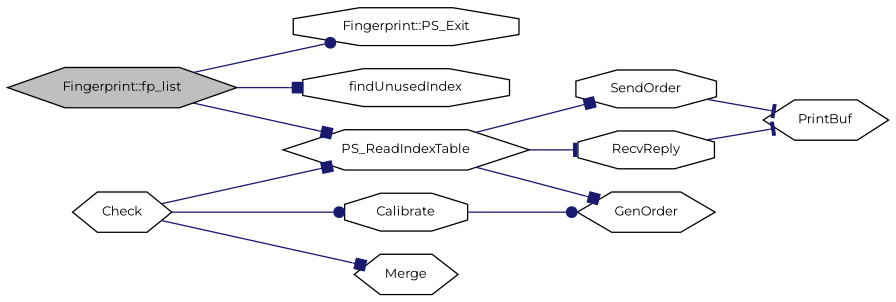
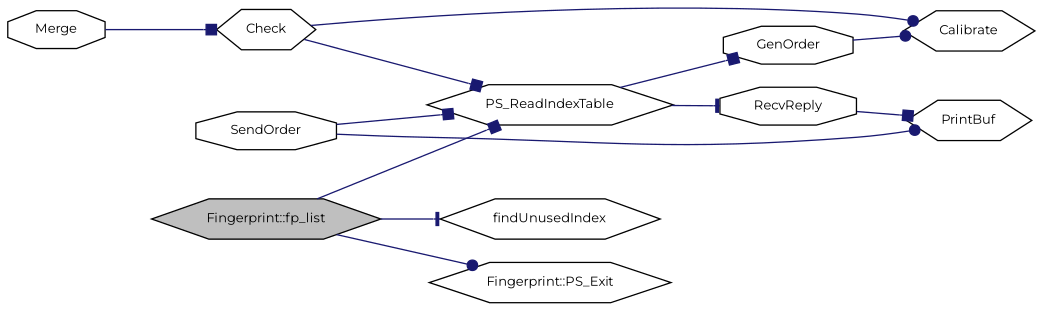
(406, 27) -> (550, 283)
(263, 88) -> (407, 219)
(406, 88) -> (550, 219)
(738, 105) -> (623, 144)
(529, 119) -> (388, 120)
(738, 135) -> (878, 113)
(406, 212) -> (969, 31)
(517, 212) -> (876, 38)
(646, 212) -> (788, 45)
(257, 242) -> (154, 30)
(406, 274) -> (56, 30)
